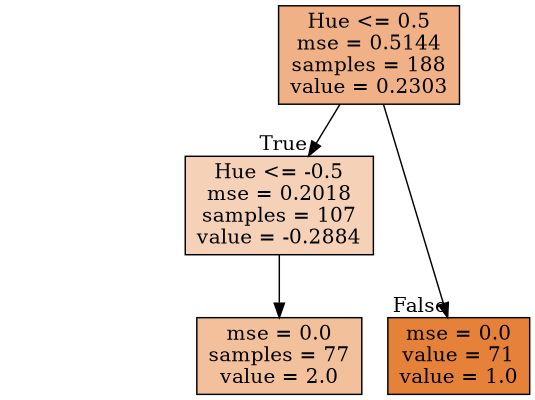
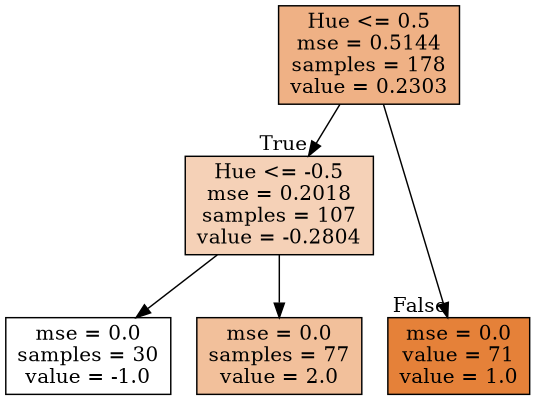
(369, 55) -> (369, 55)
(279, 206) -> (279, 206)
none -> (88, 356)
